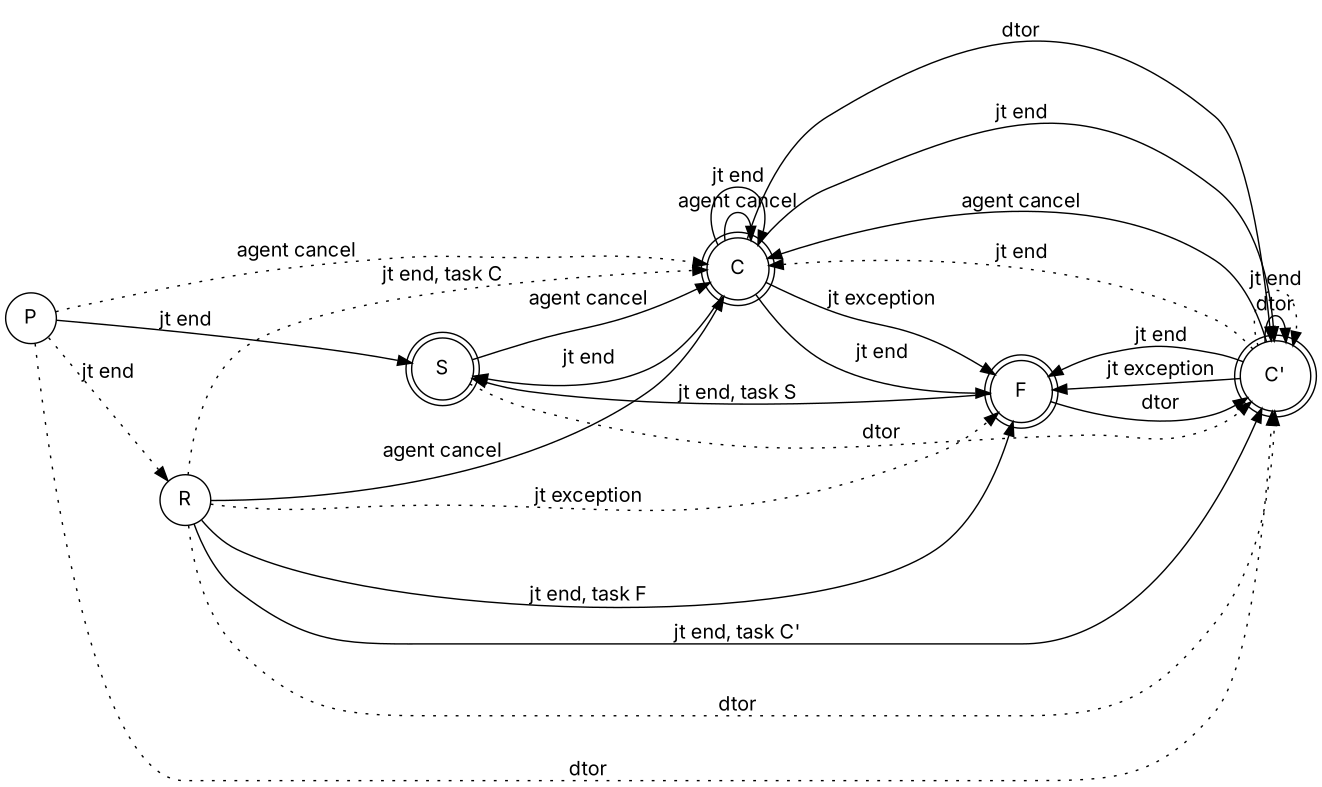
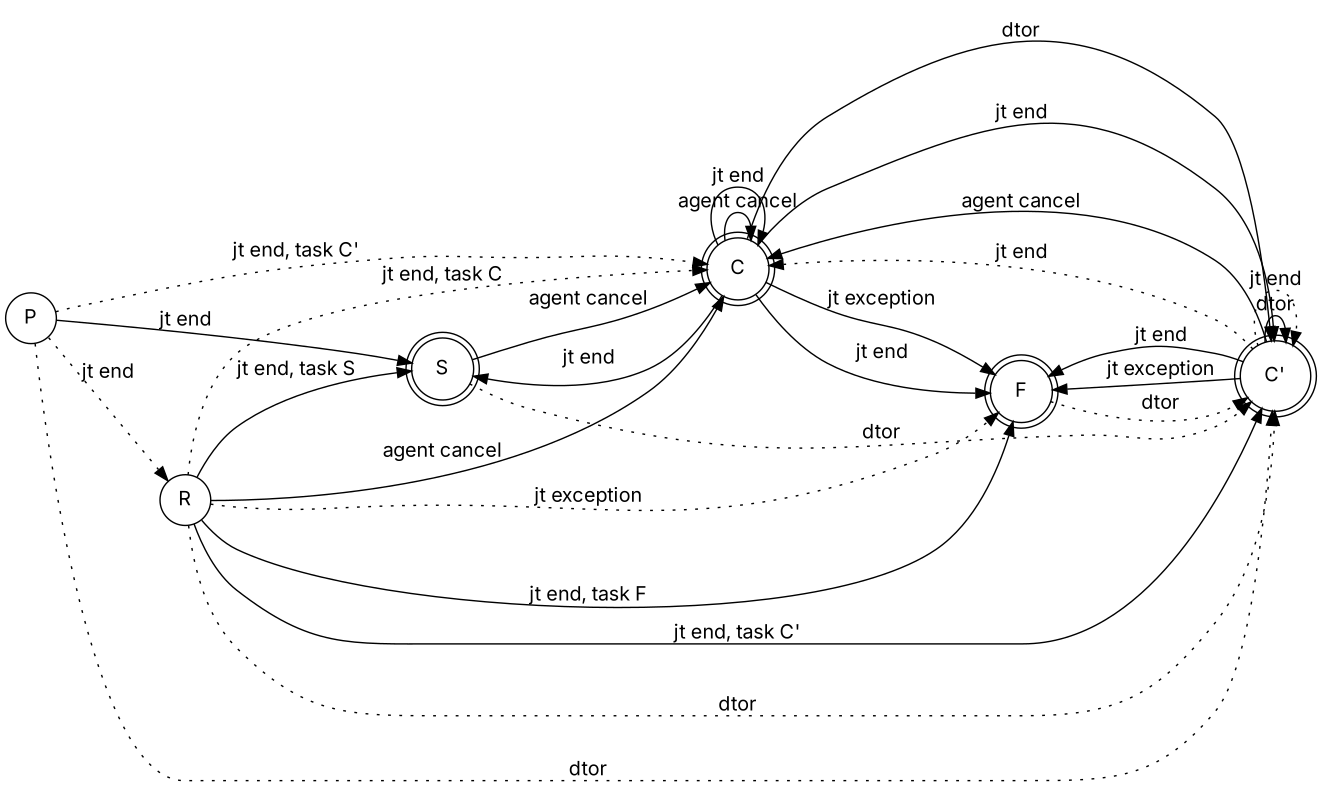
(297, 251) -> (297, 251)
(738, 404) -> (283, 402)
(1143, 420) -> (1143, 420)
